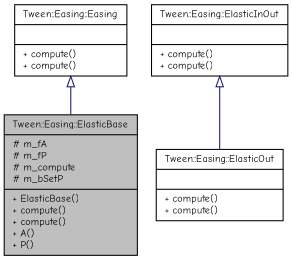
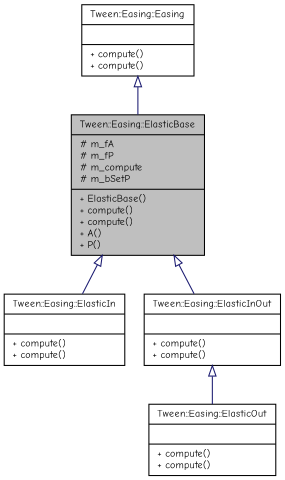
none -> (187, 279)
none -> (64, 330)
